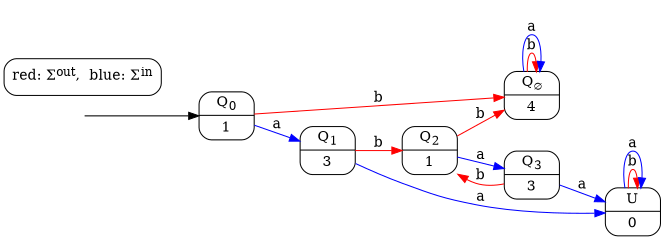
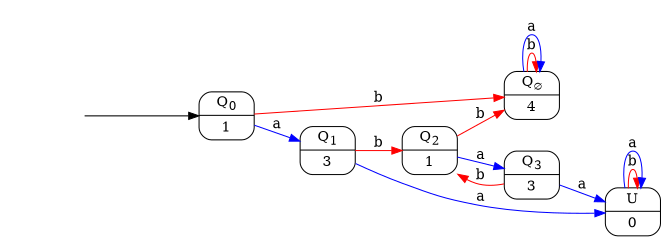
(83, 77) -> none
